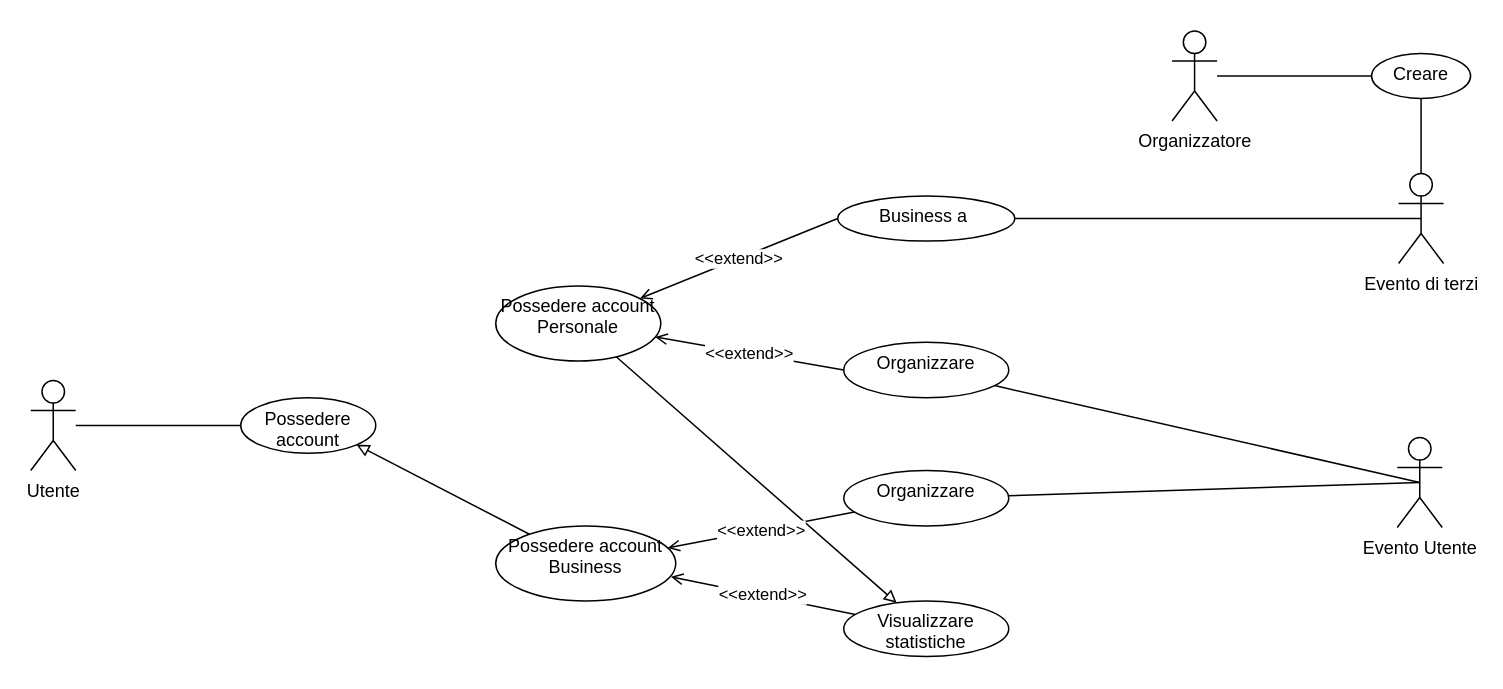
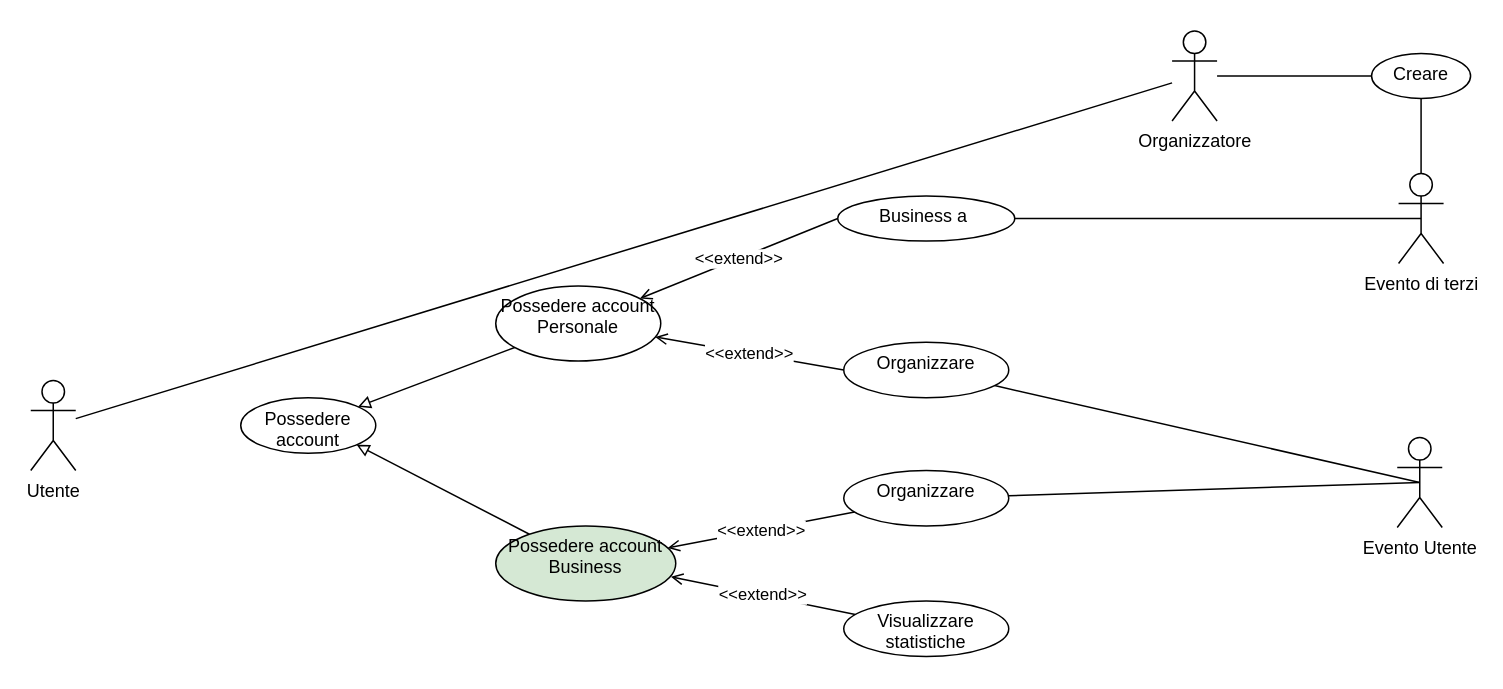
(158, 425) -> (624, 251)
(752, 476) -> (443, 374)
(586, 563) -> (586, 563)
